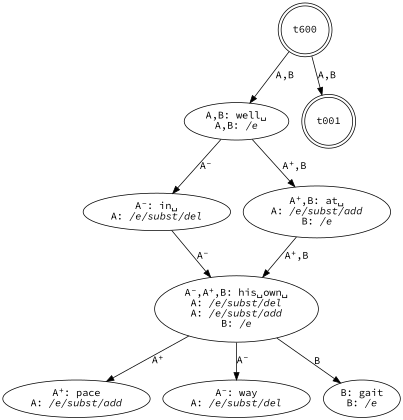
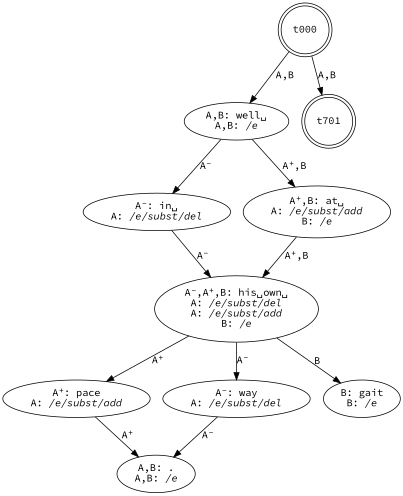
(305, 30) -> (305, 30)
(329, 121) -> (329, 121)
none -> (156, 474)
